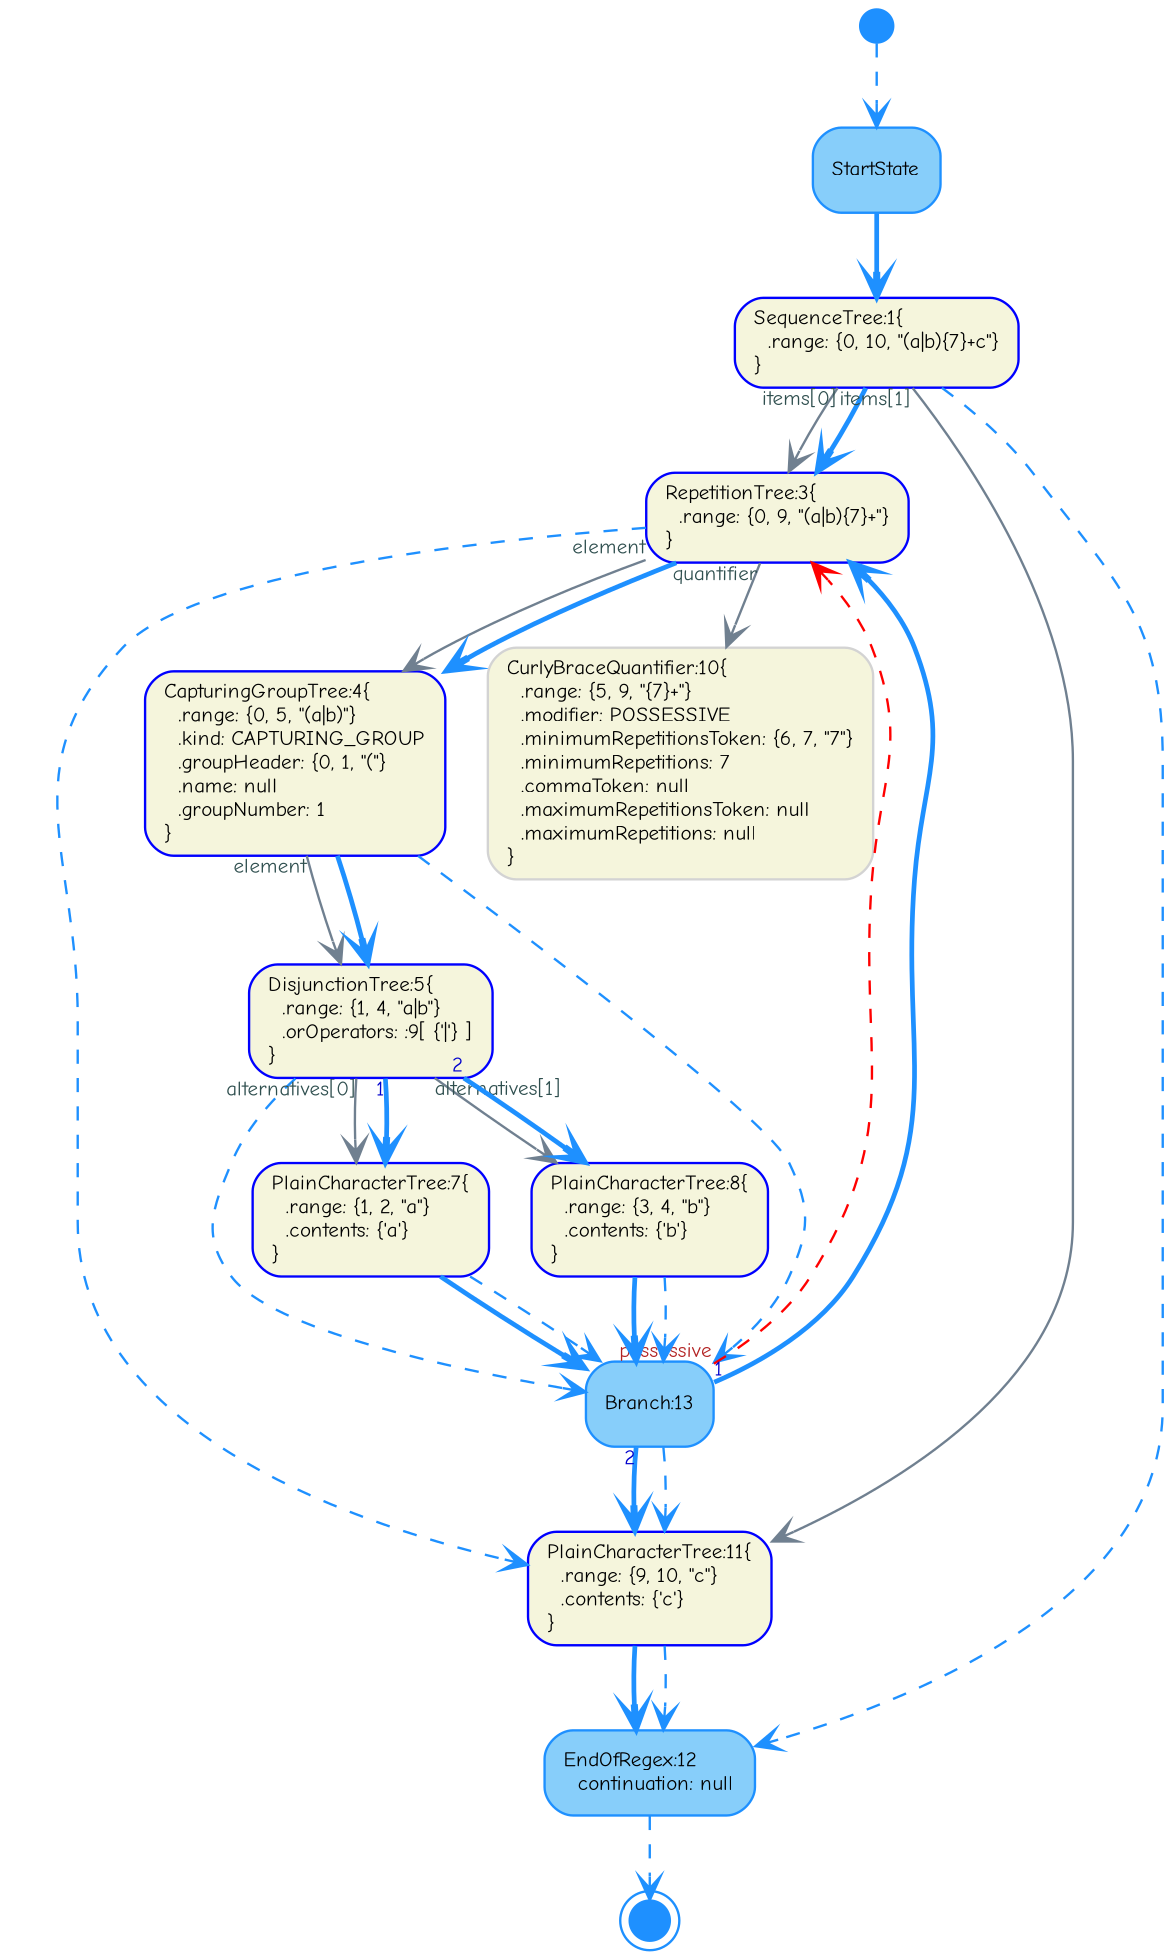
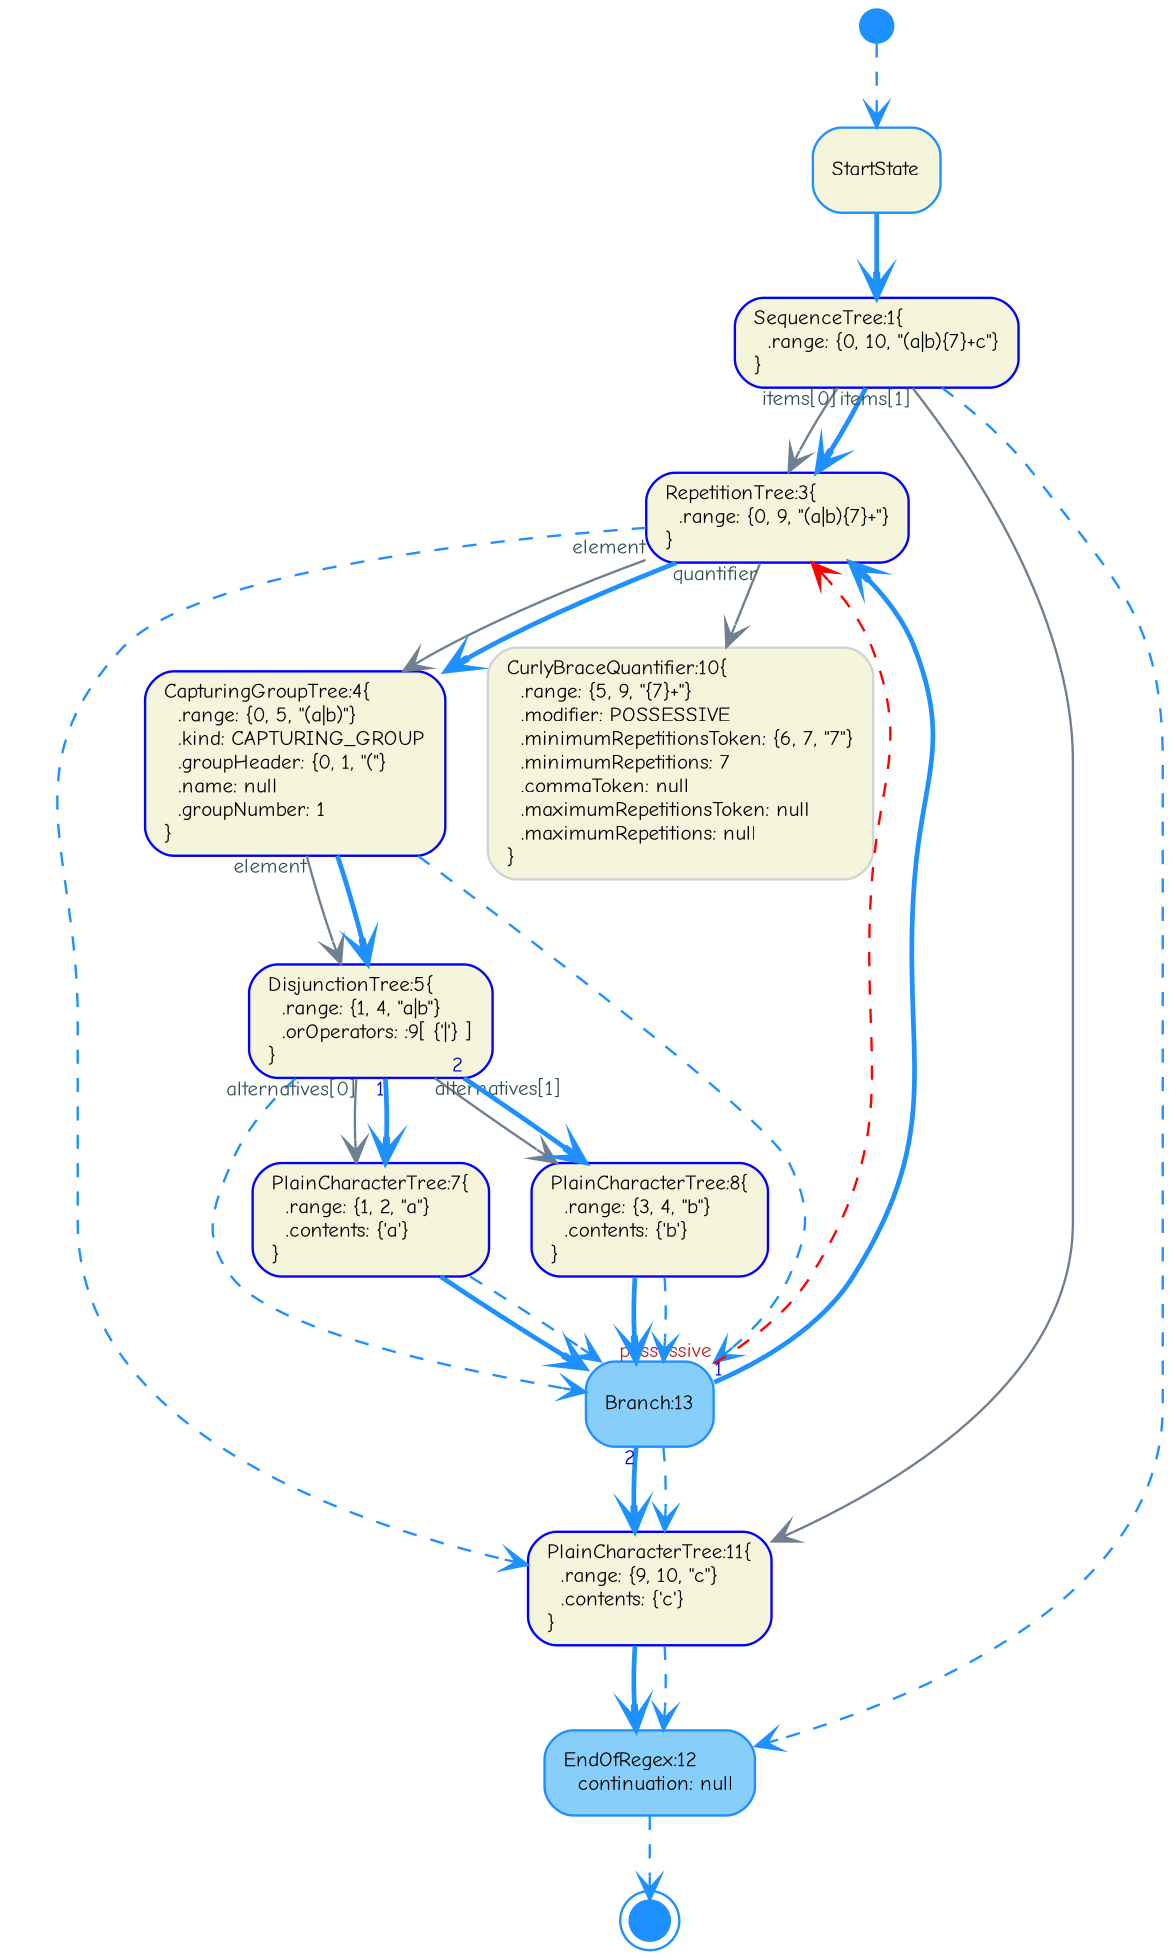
(877, 170) -> (877, 170)
